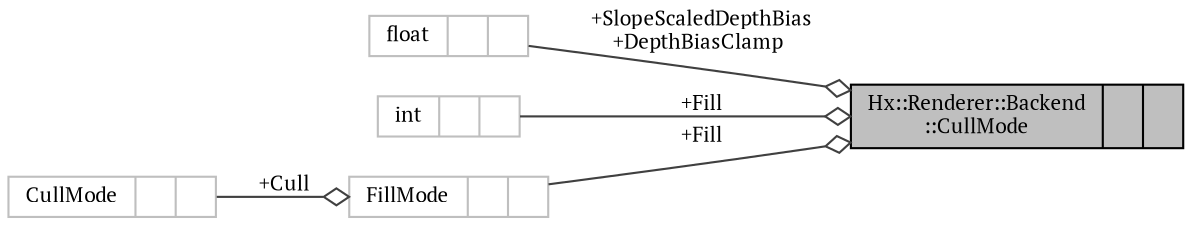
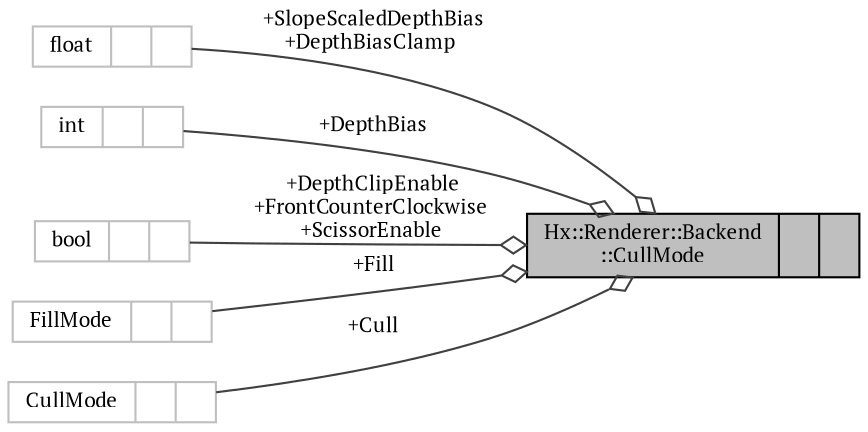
(700, 105) -> (371, 126)
(270, 197) -> (417, 358)
none -> (112, 241)
